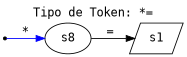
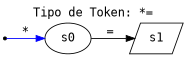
(68, 38) -> (68, 38)
